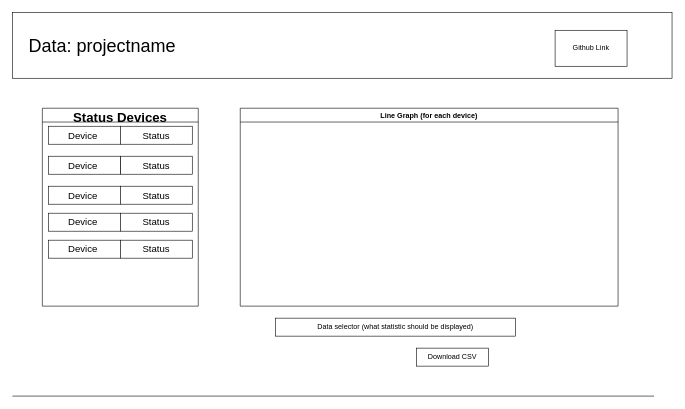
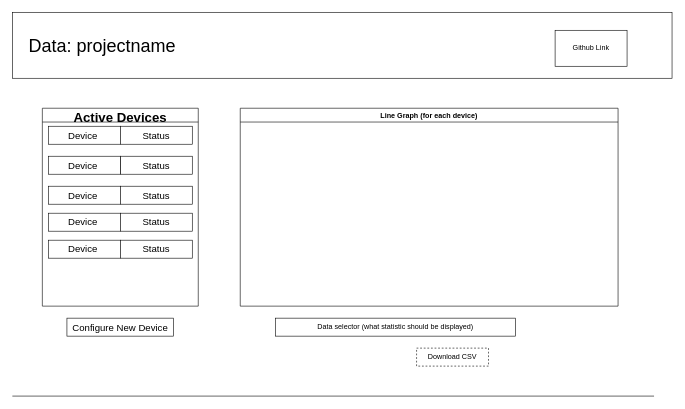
(120, 116) -> (120, 116)
none -> (120, 327)
(453, 357) -> (453, 357)
